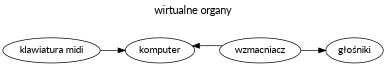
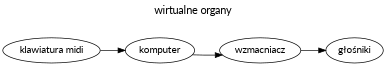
(211, 46) -> (204, 55)
